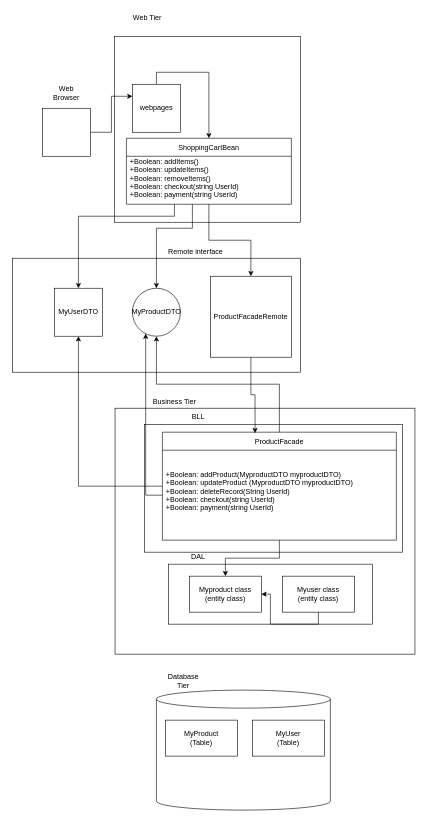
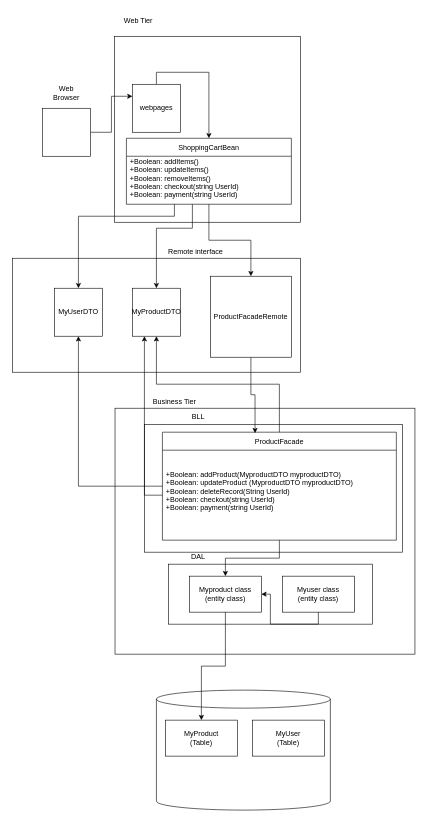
(147, 18) -> (138, 21)
(156, 312) -> (156, 312)
none -> (225, 640)
(183, 681) -> none
